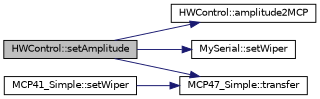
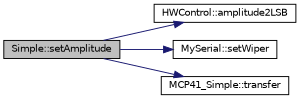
(244, 13) -> (225, 13)
(70, 49) -> (62, 49)
(70, 86) -> none
(244, 86) -> (225, 86)
